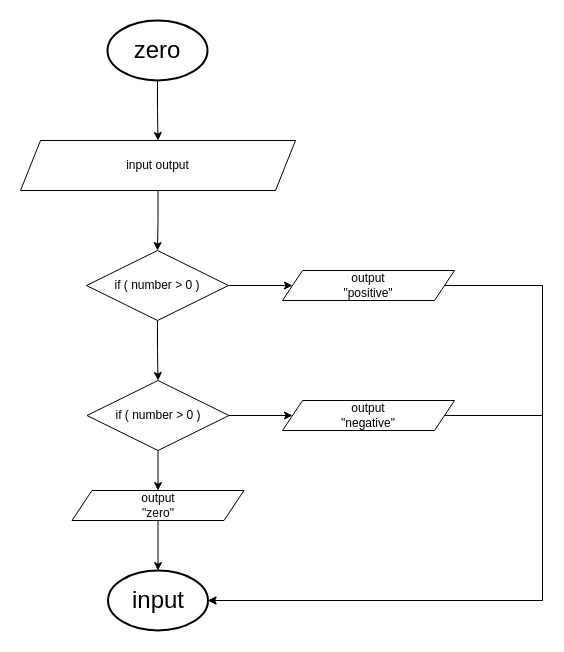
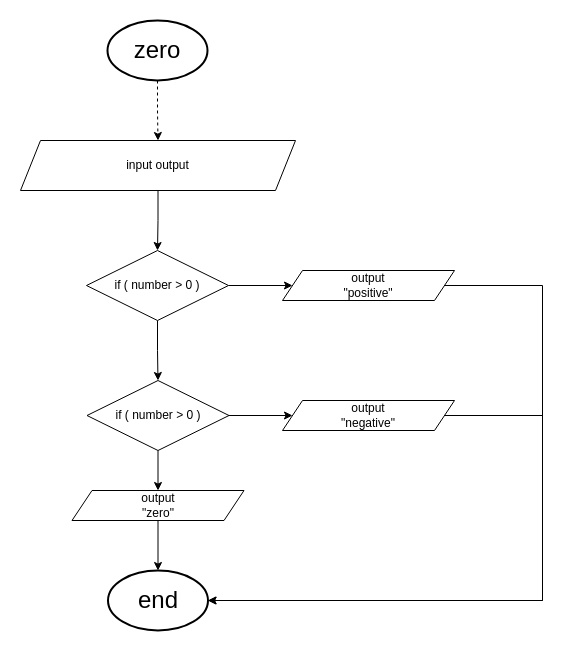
(158, 108) -> (158, 108)
(159, 601) -> (159, 601)
